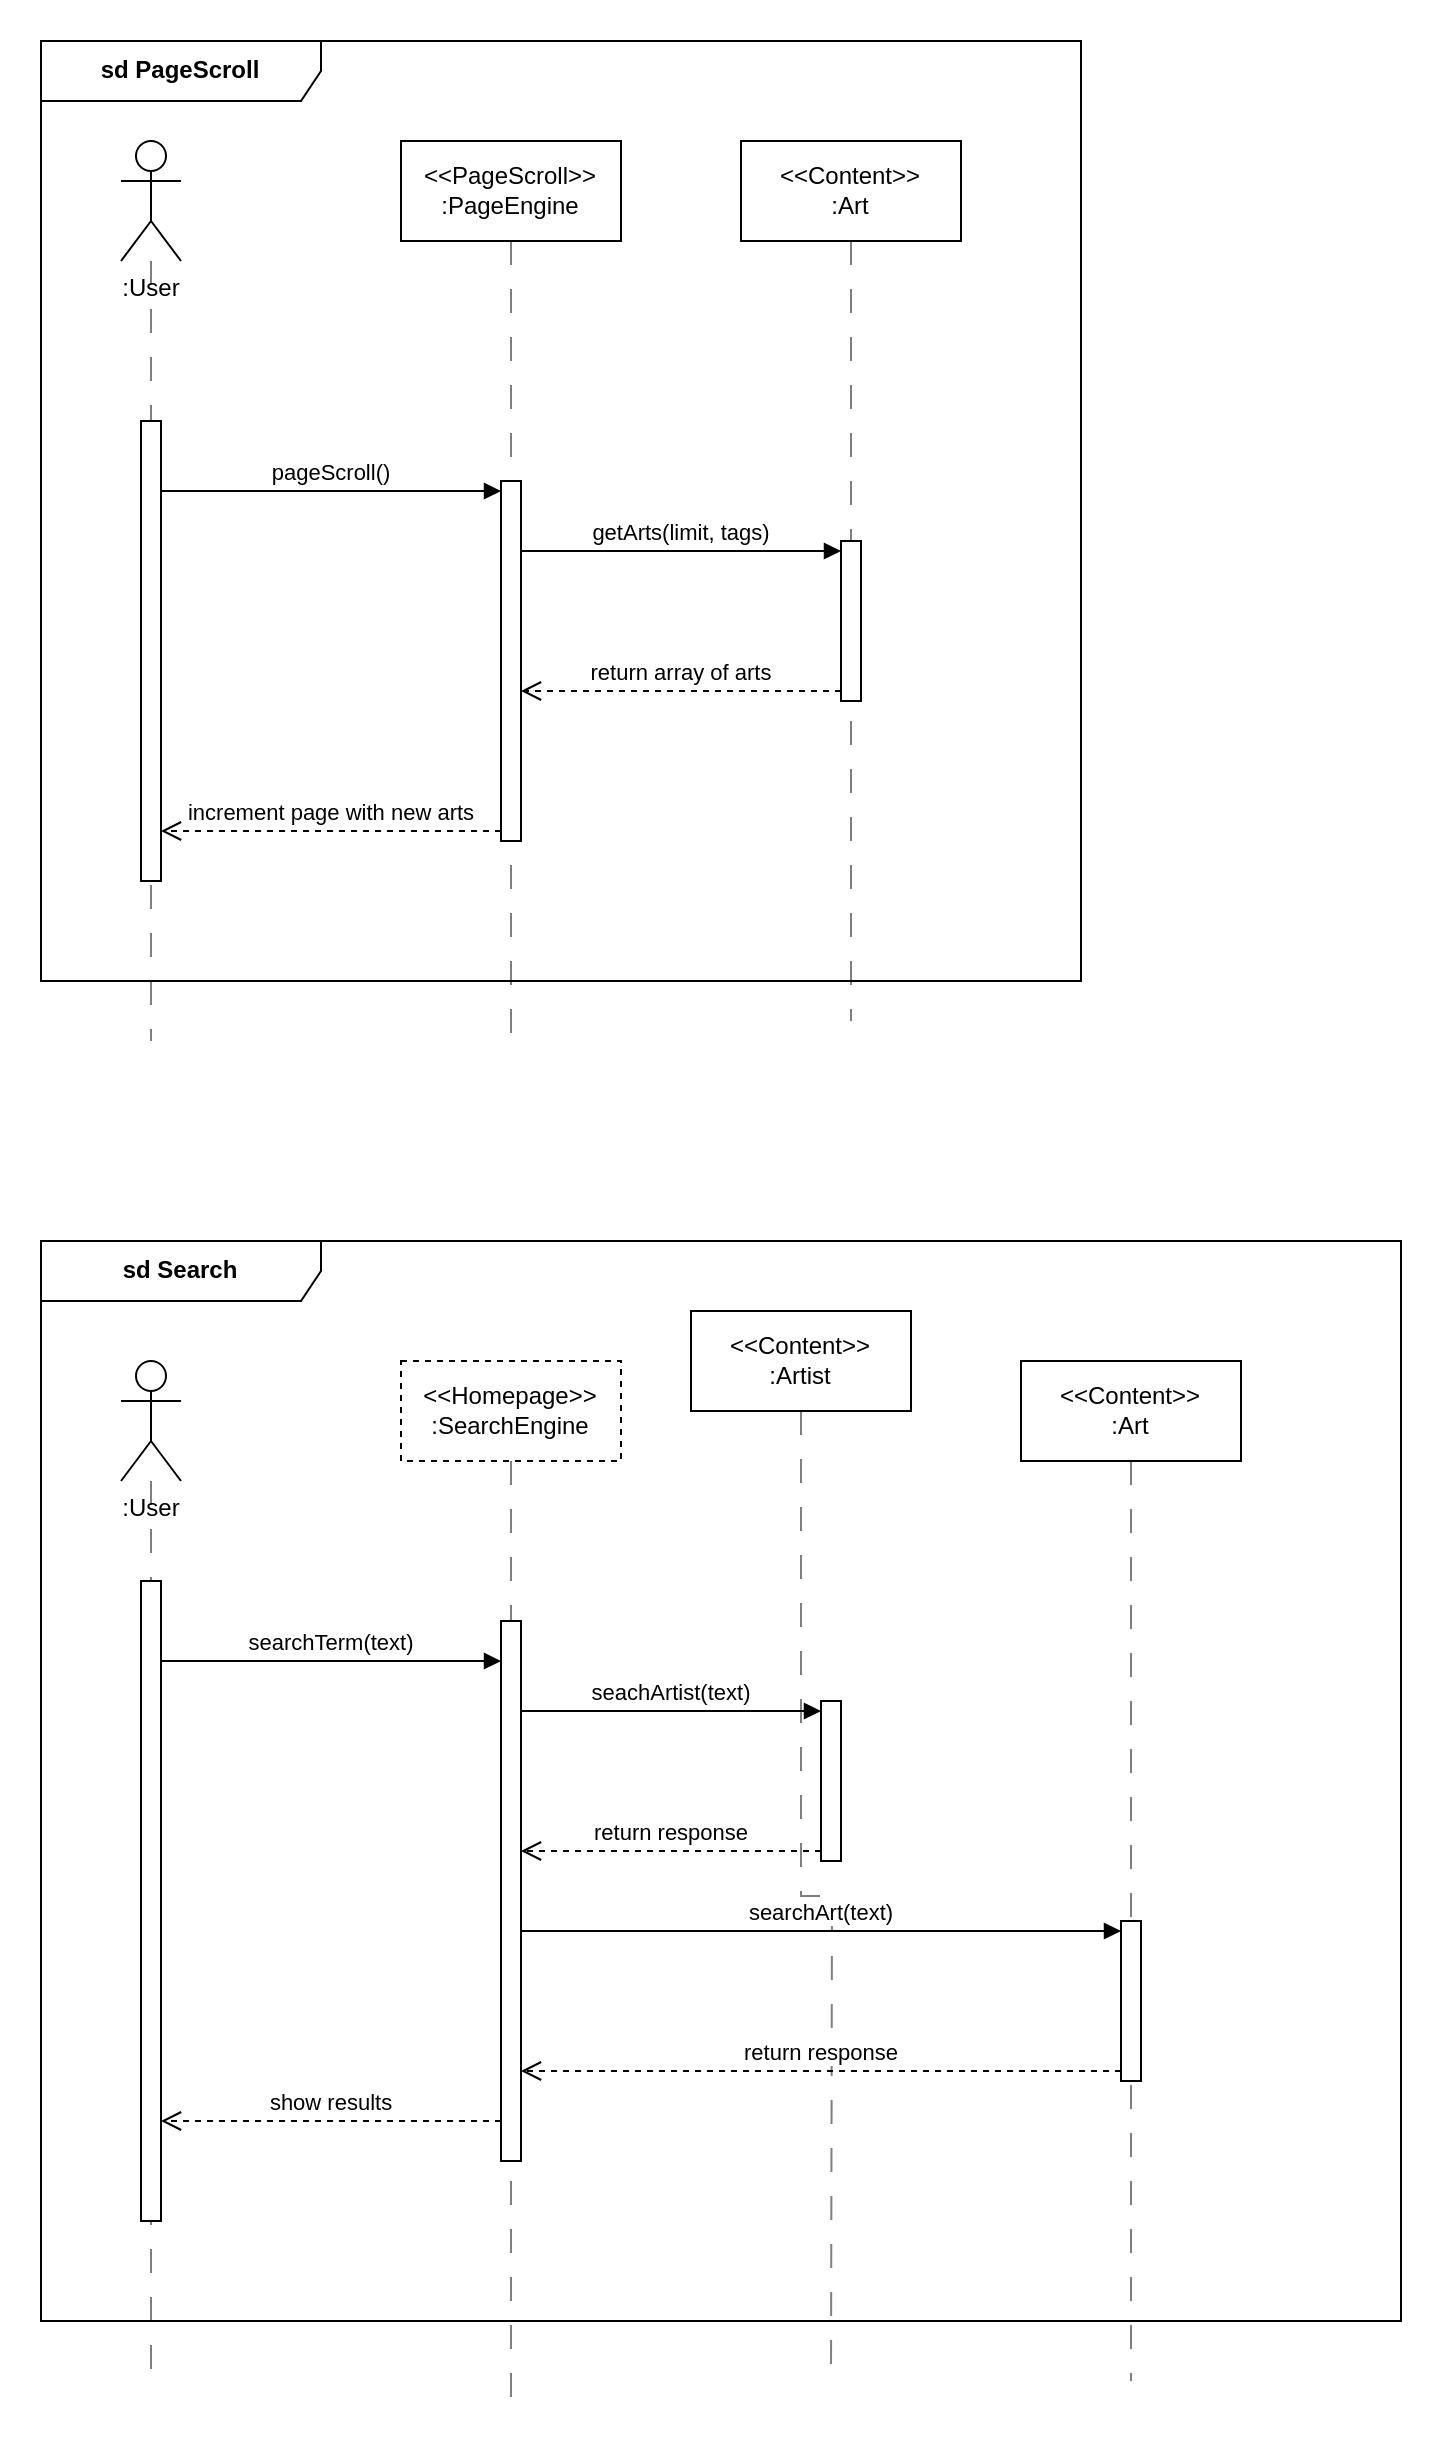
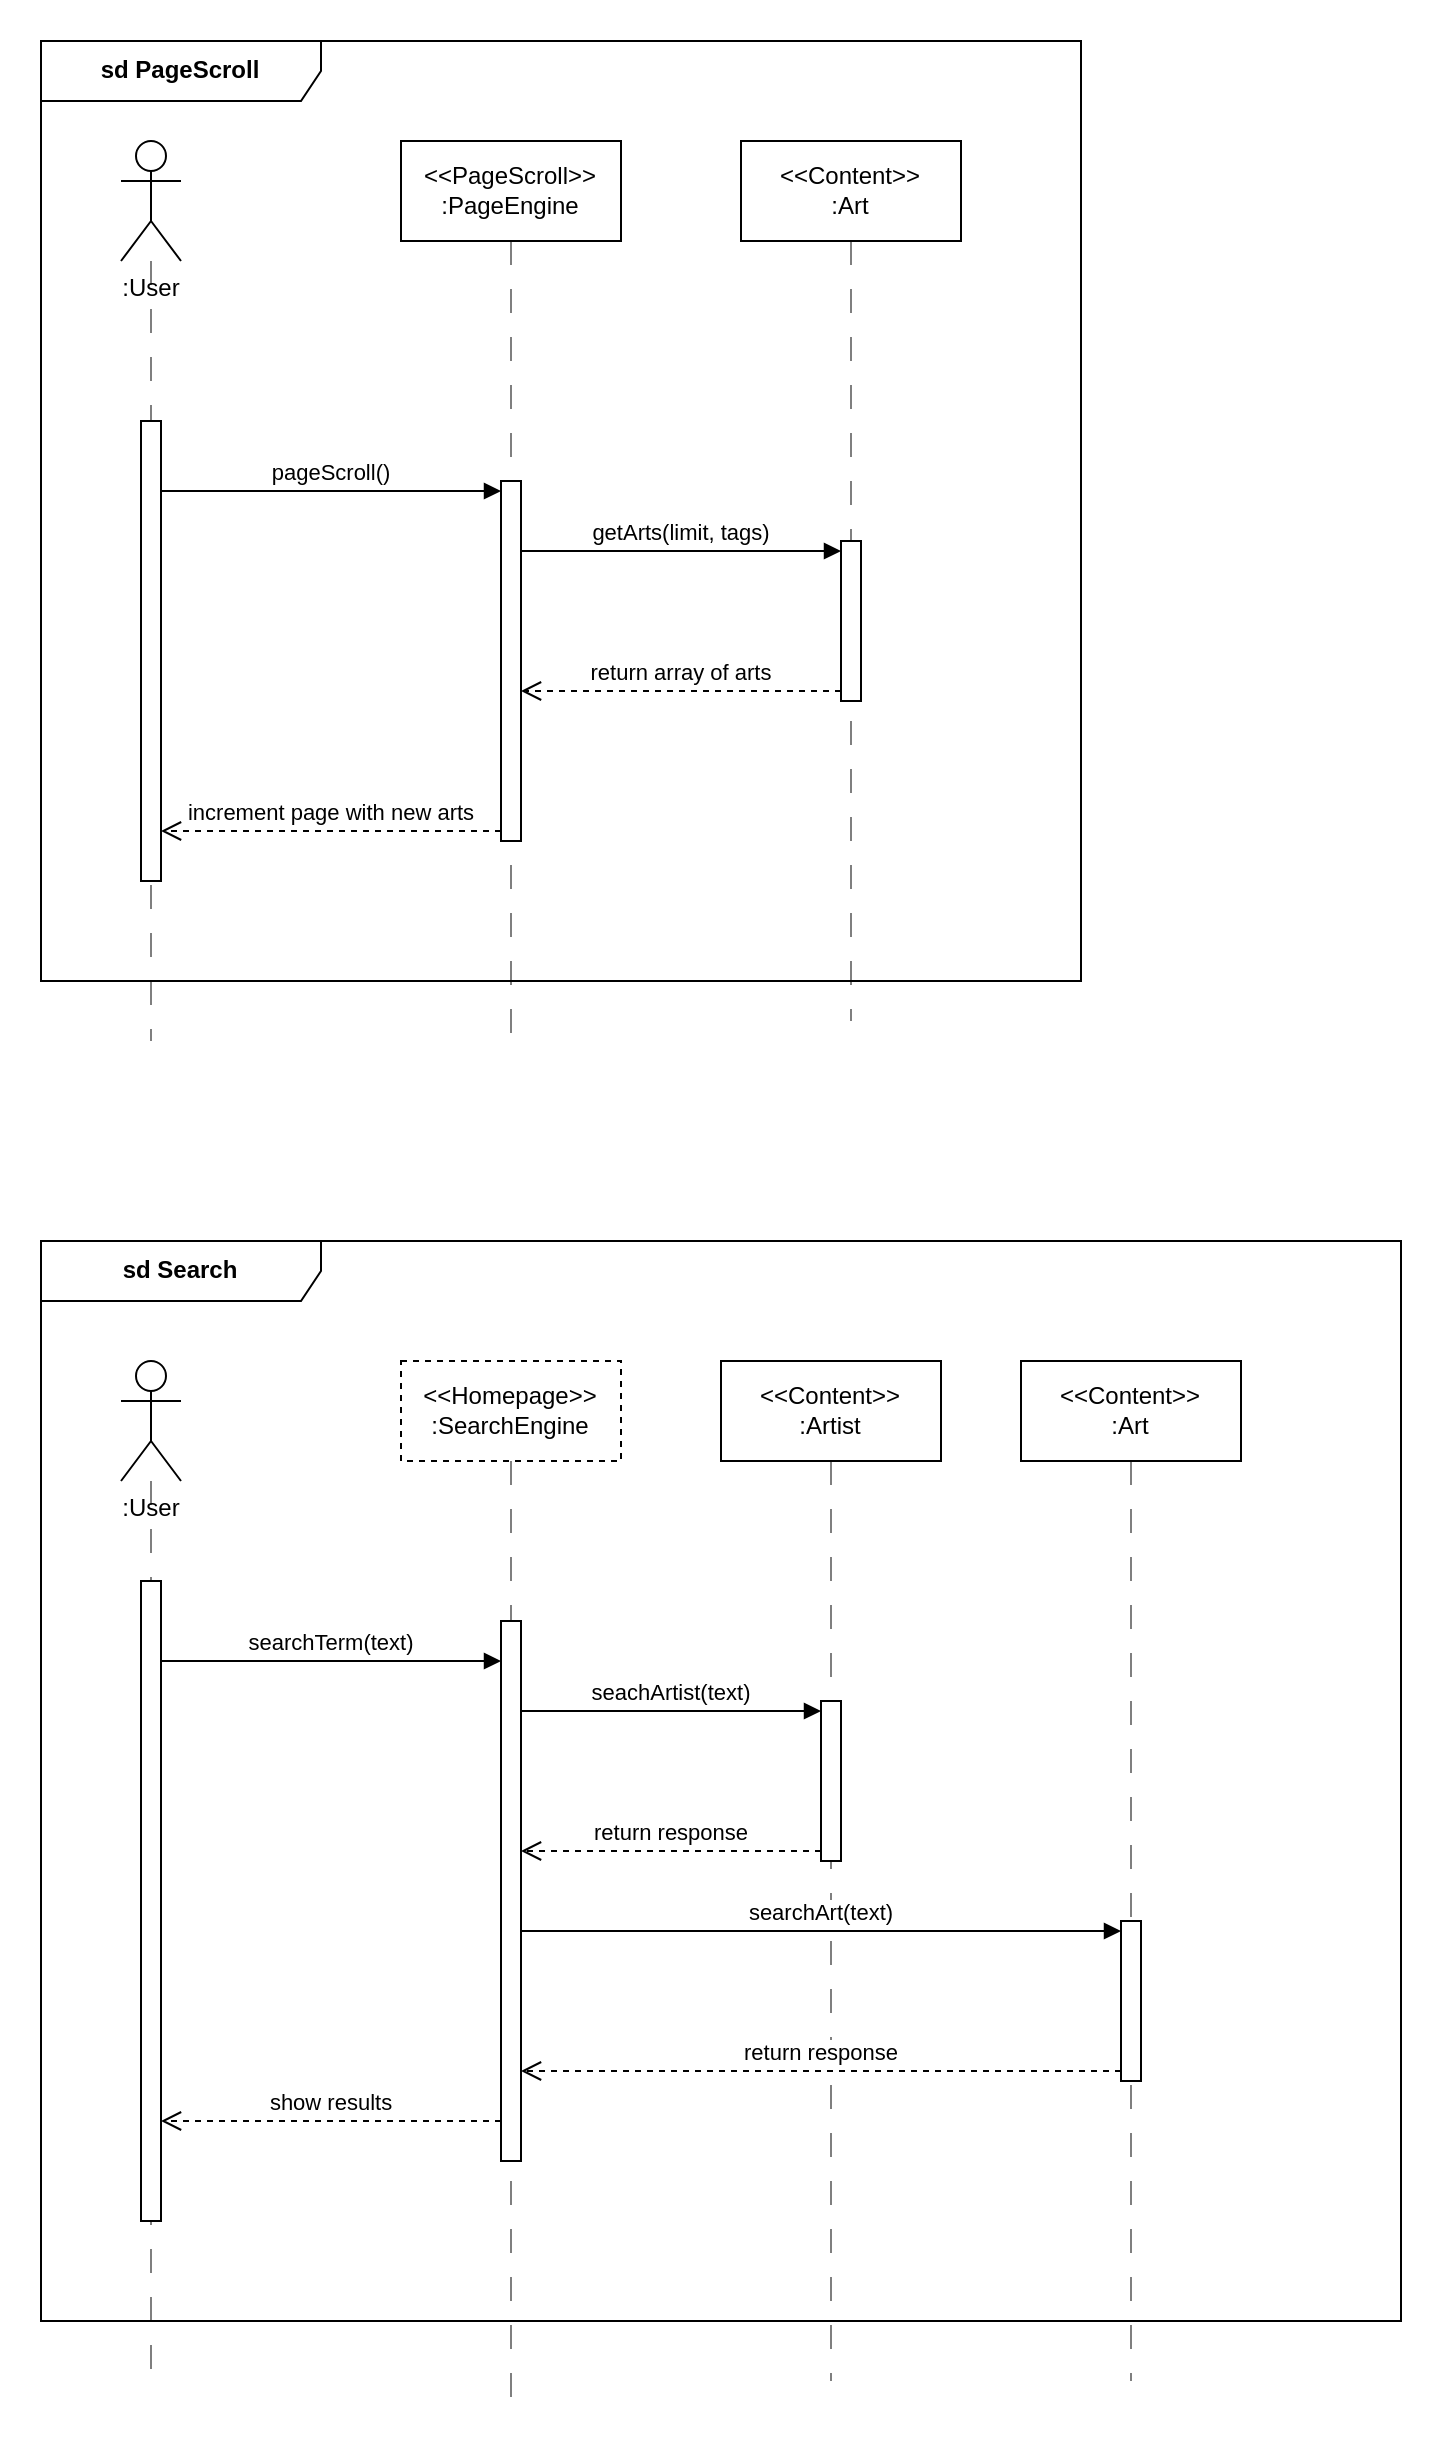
(801, 1361) -> (831, 1411)
